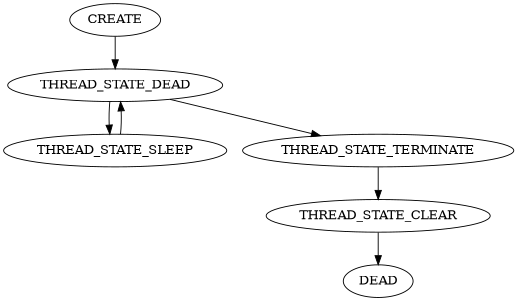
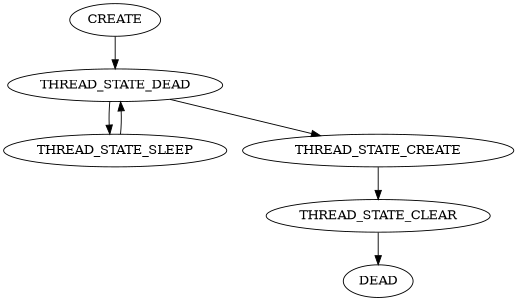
(378, 151) -> (378, 151)
